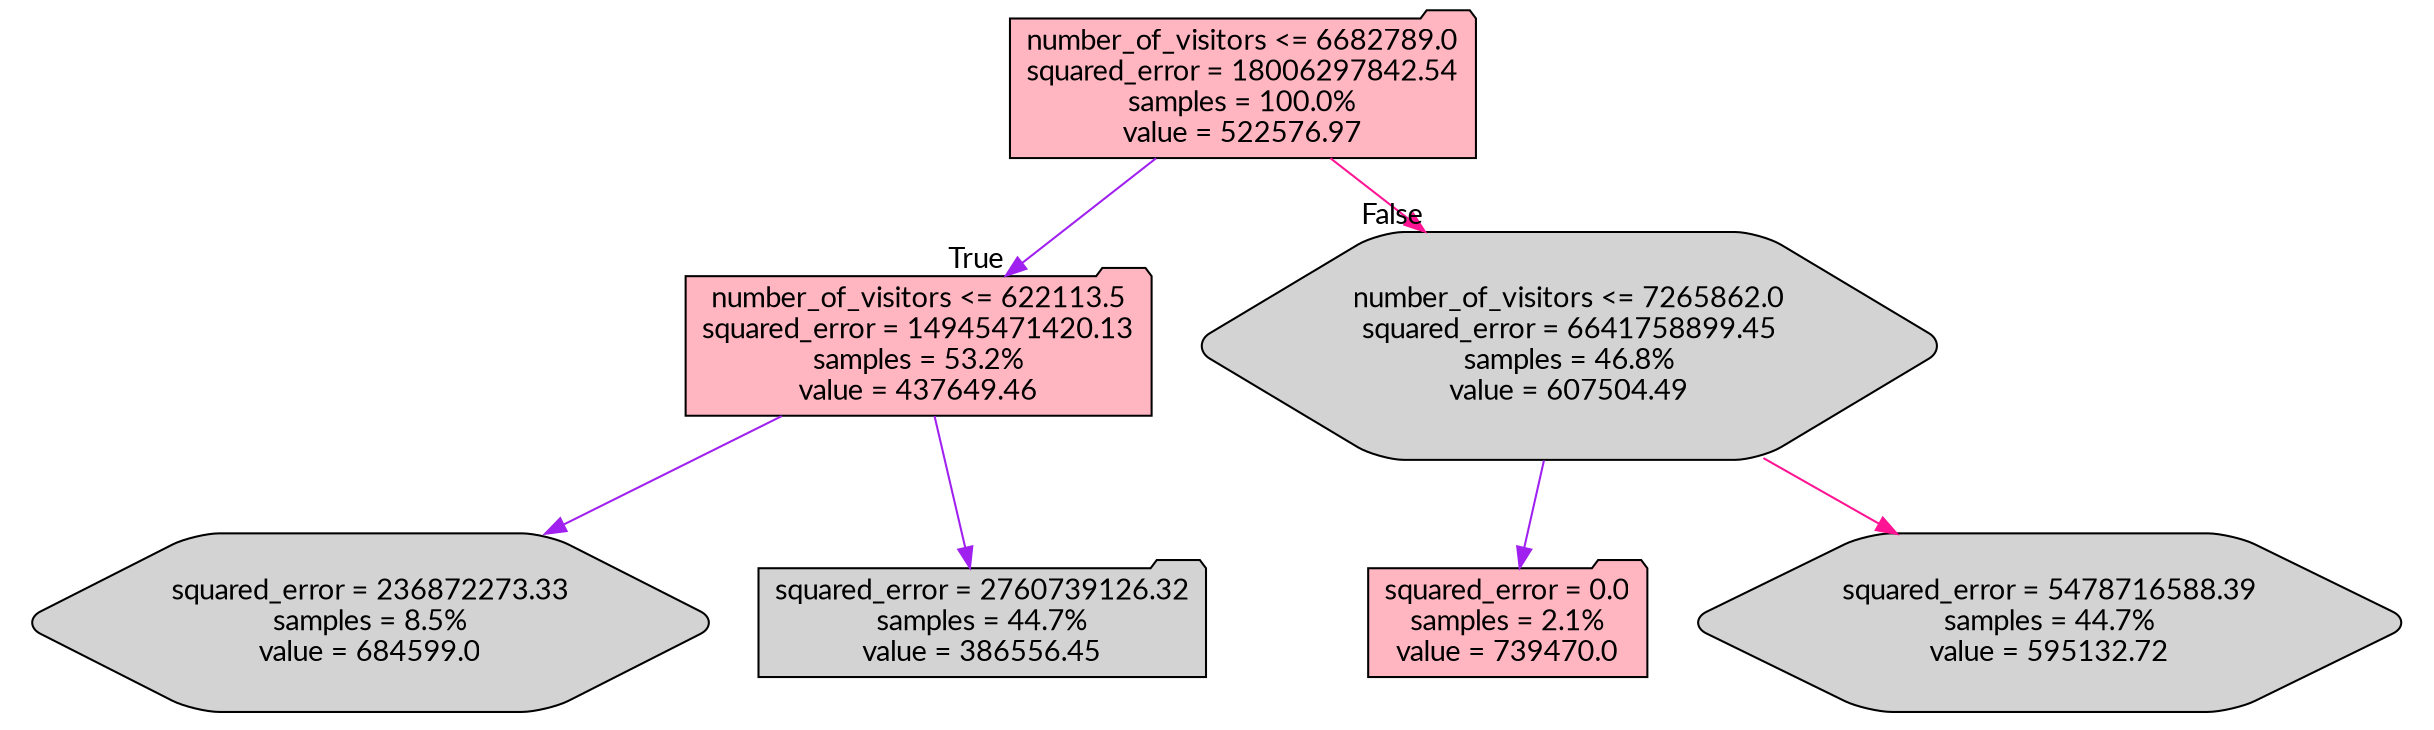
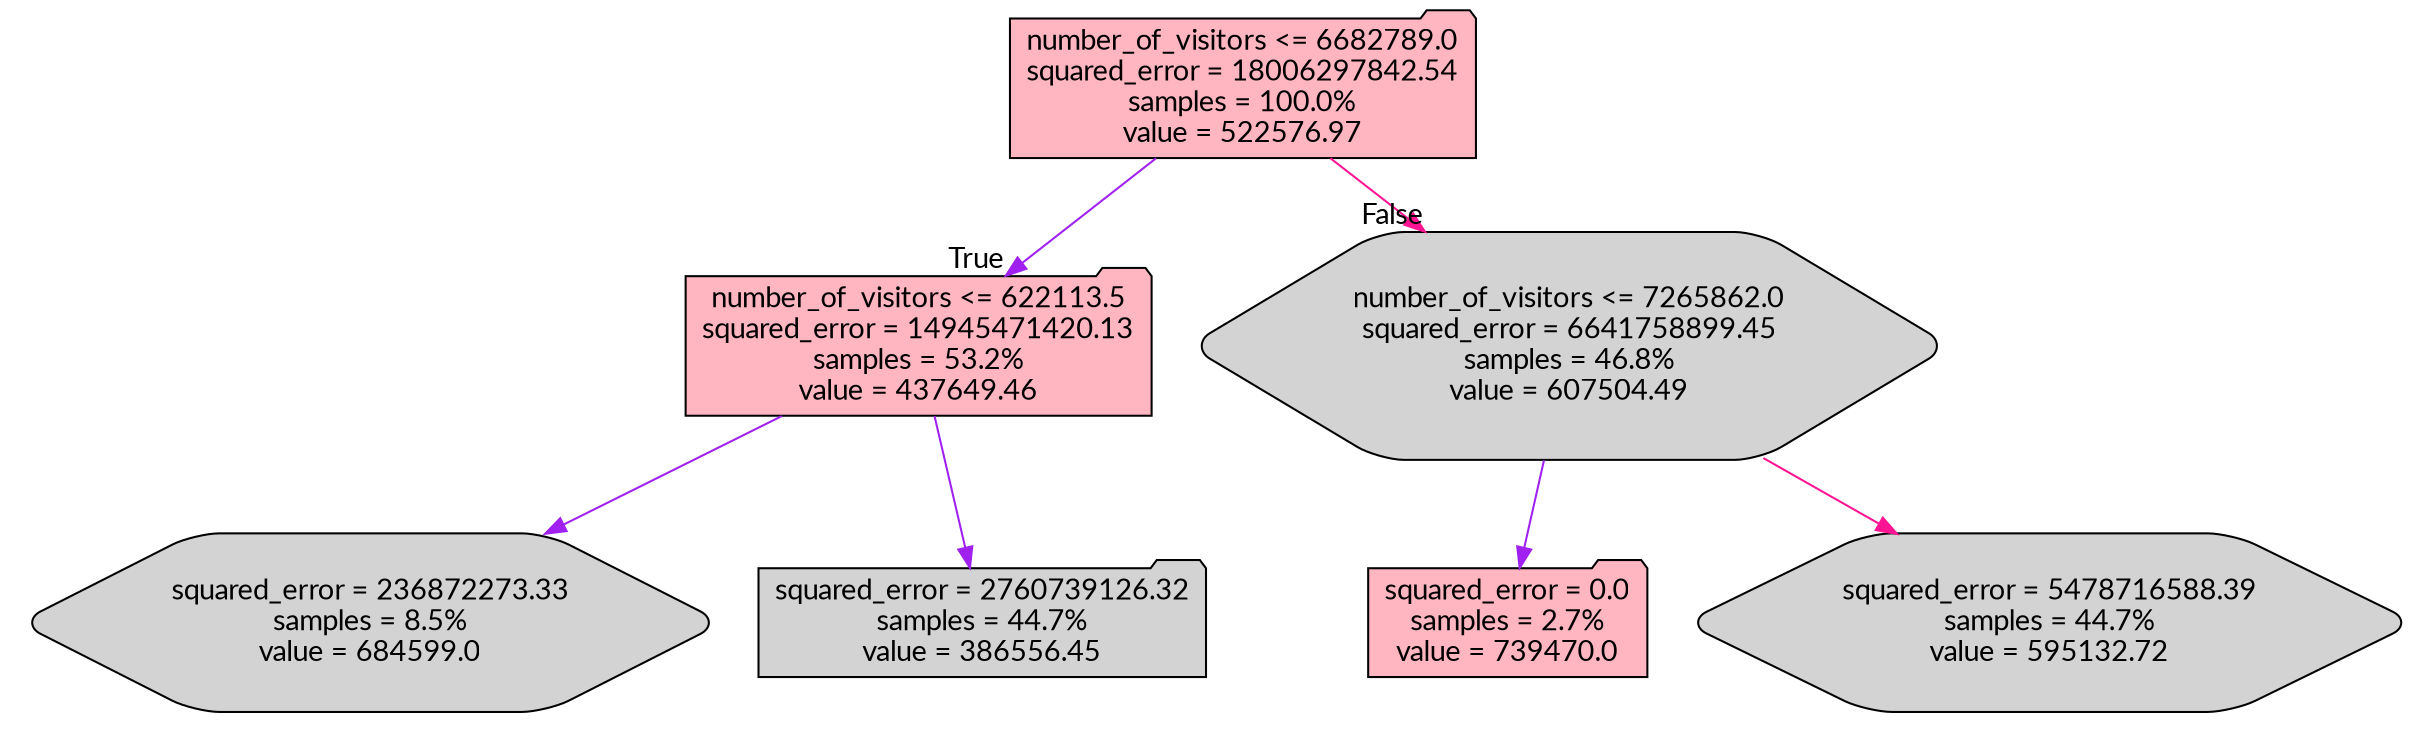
(1508, 623) -> (1508, 623)
